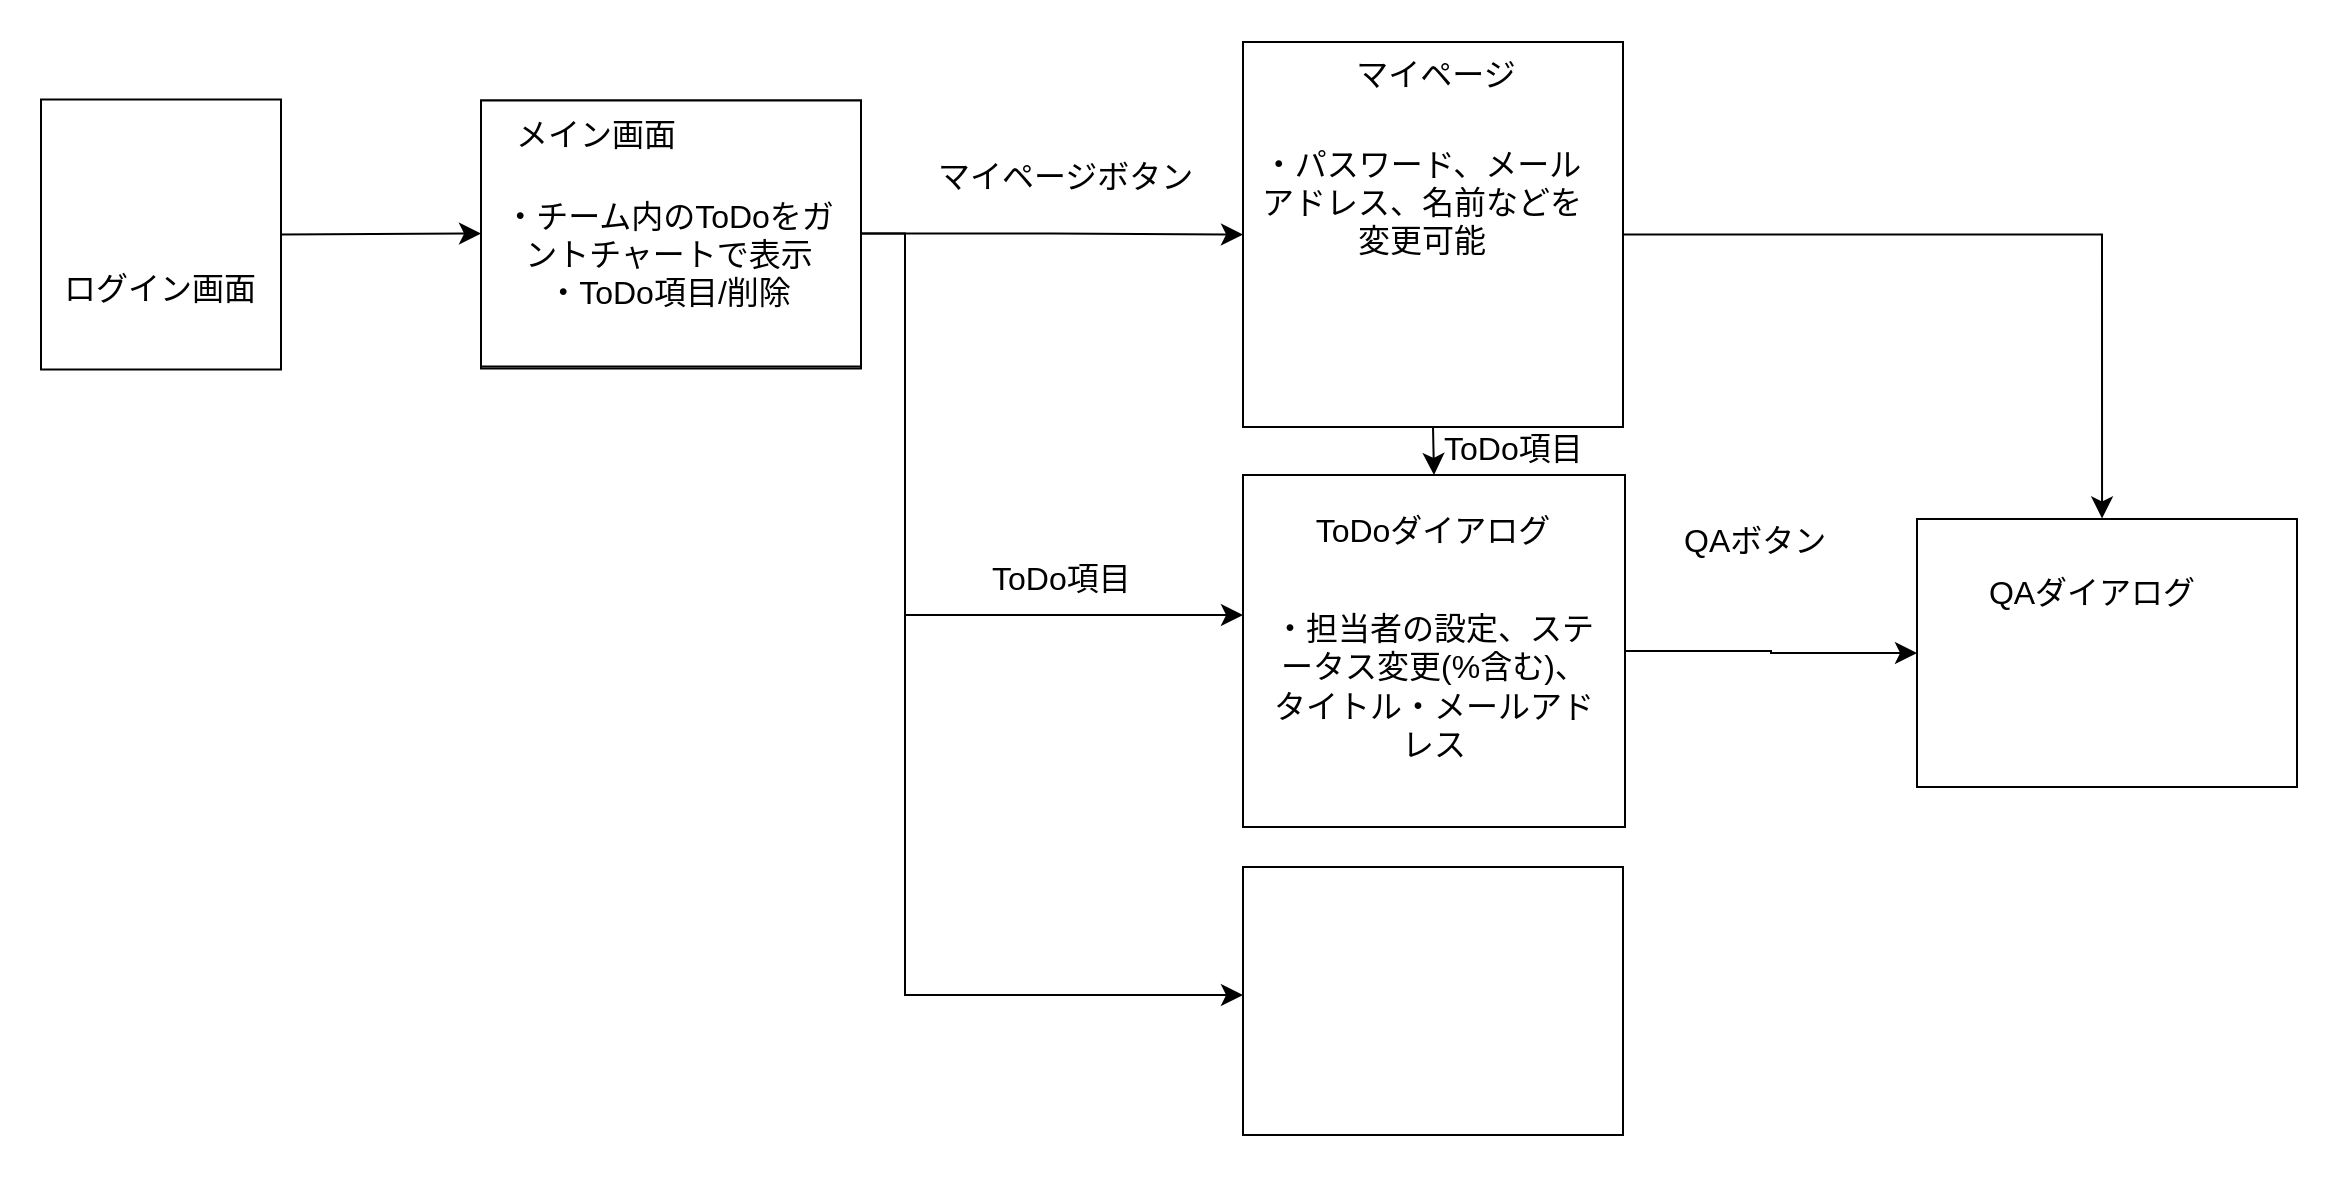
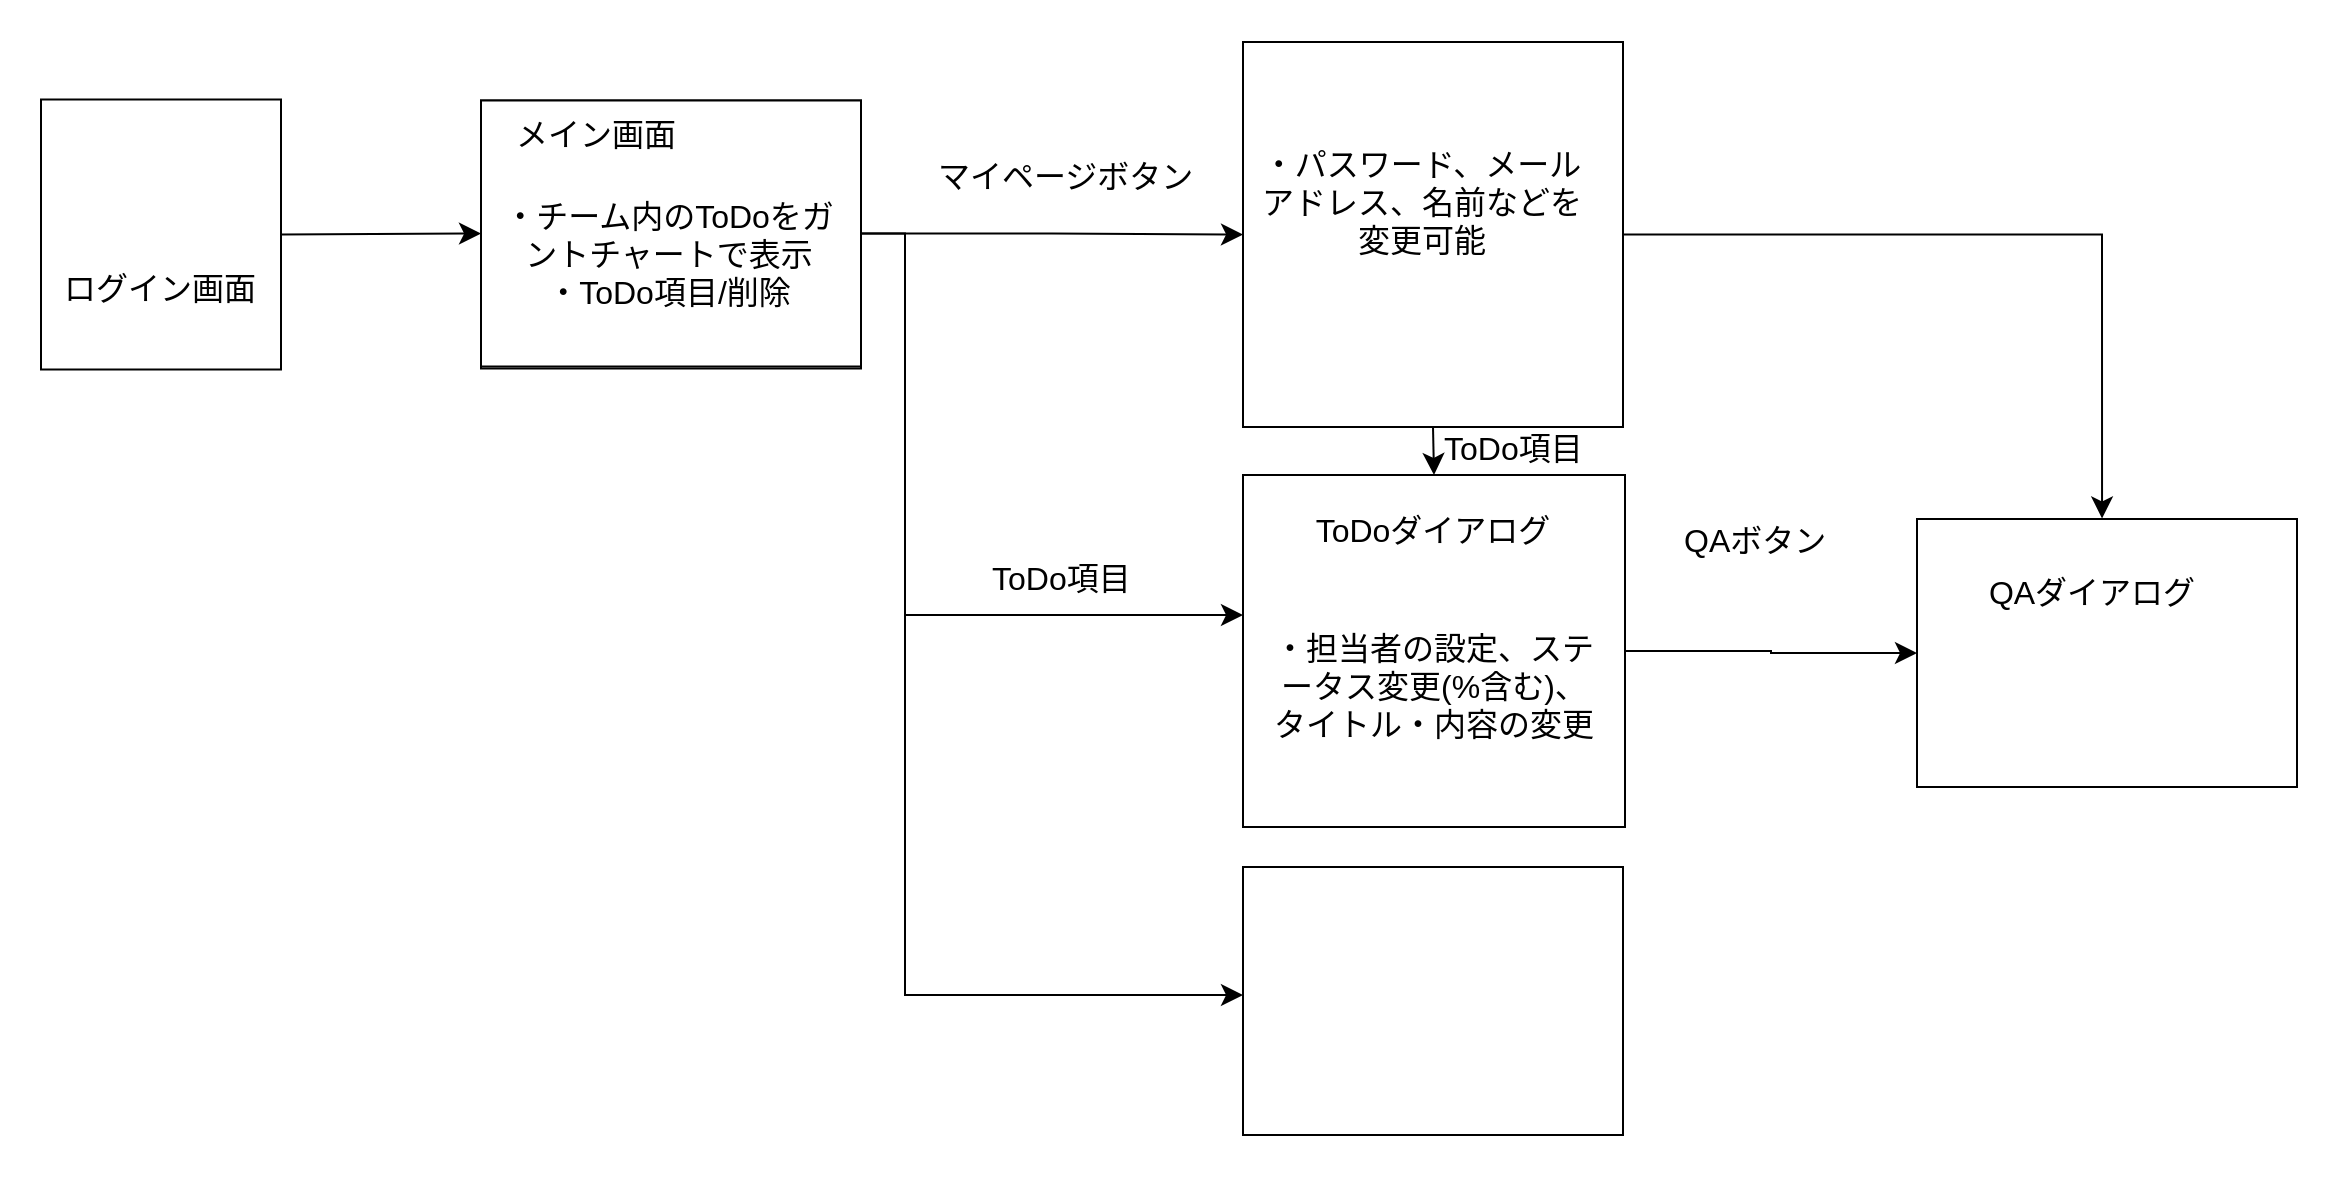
(1437, 75) -> none
(1435, 687) -> (1435, 687)
